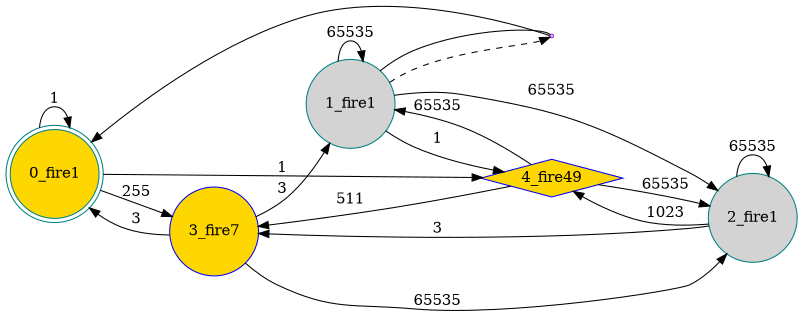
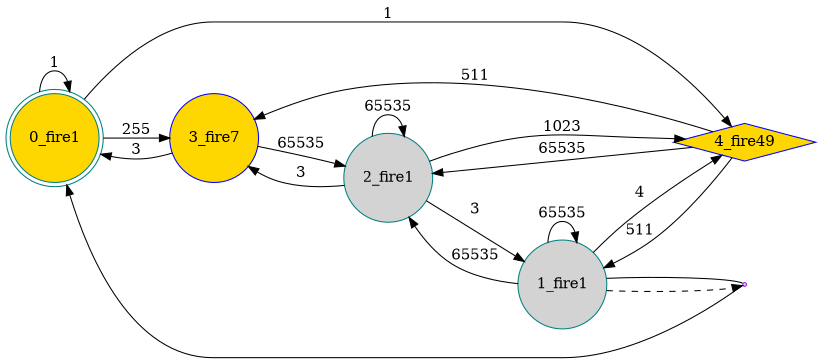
(438, 106) -> (640, 231)
(438, 139) -> (640, 193)
(295, 190) -> (471, 228)
